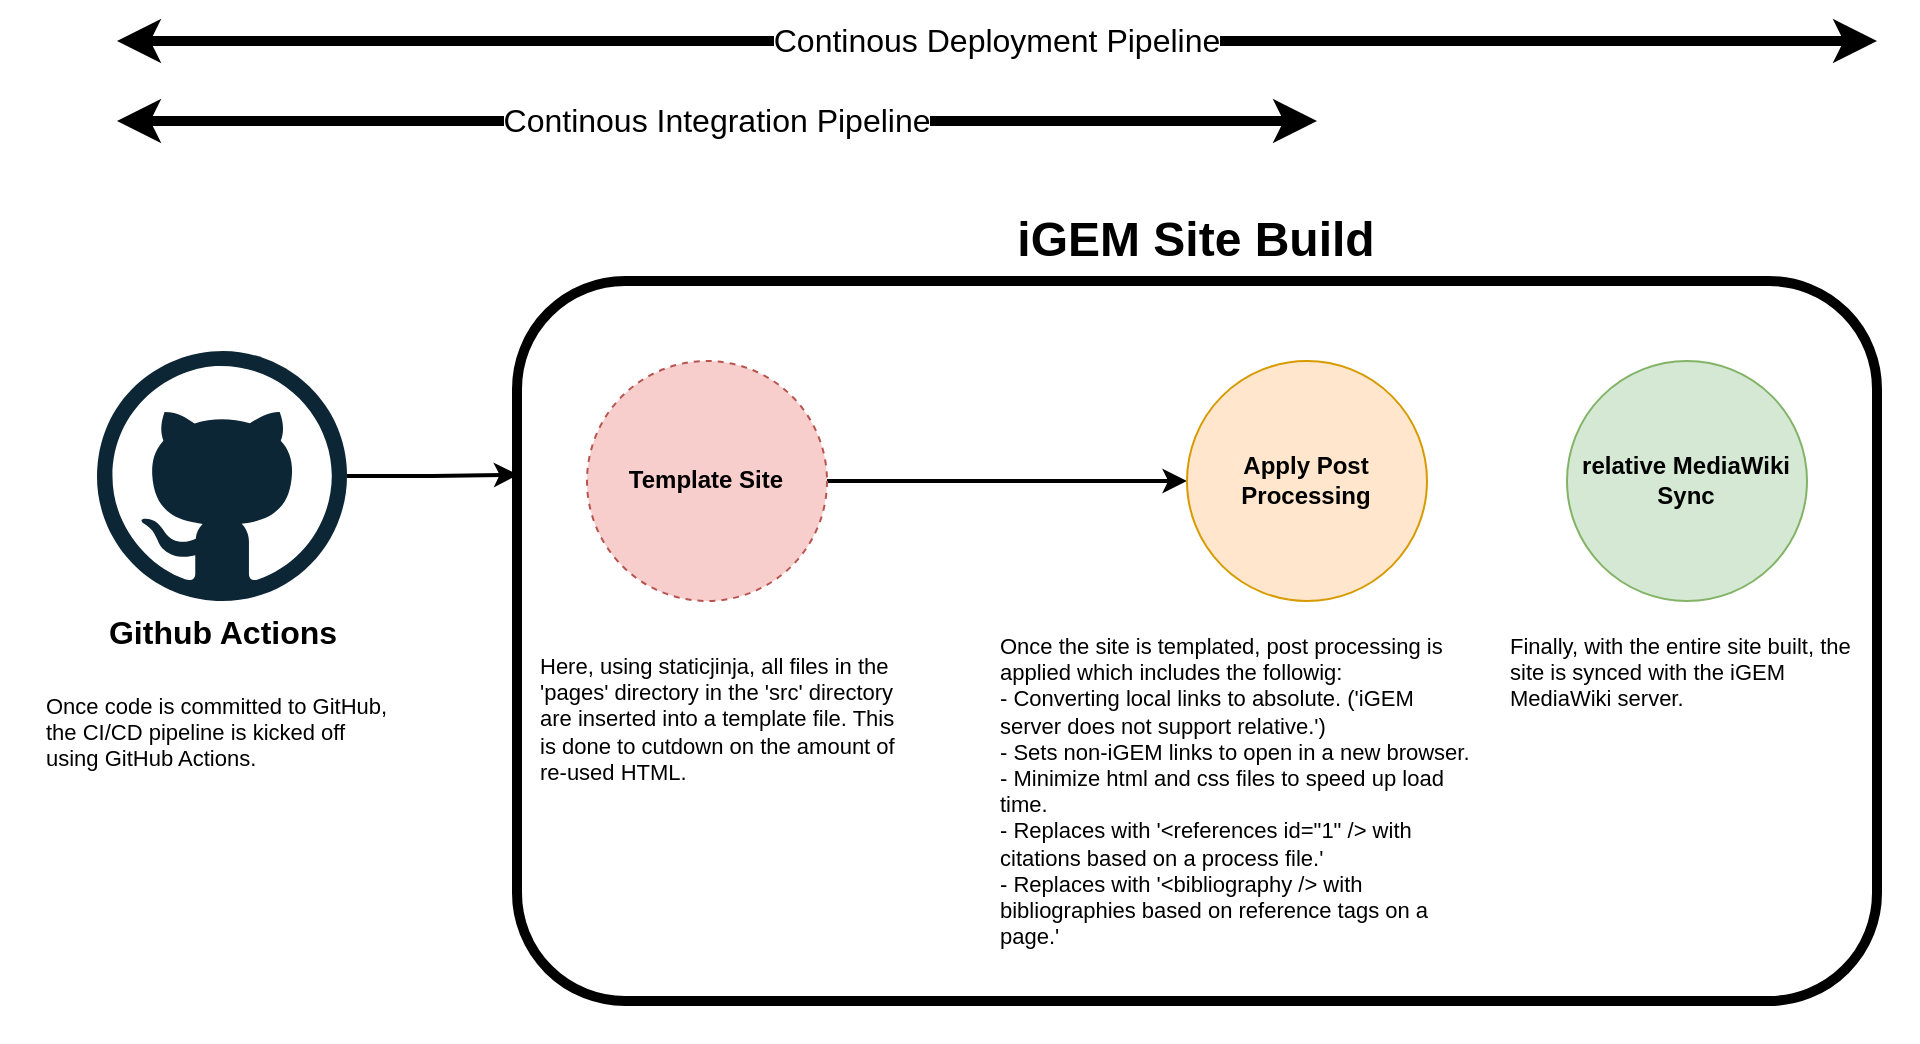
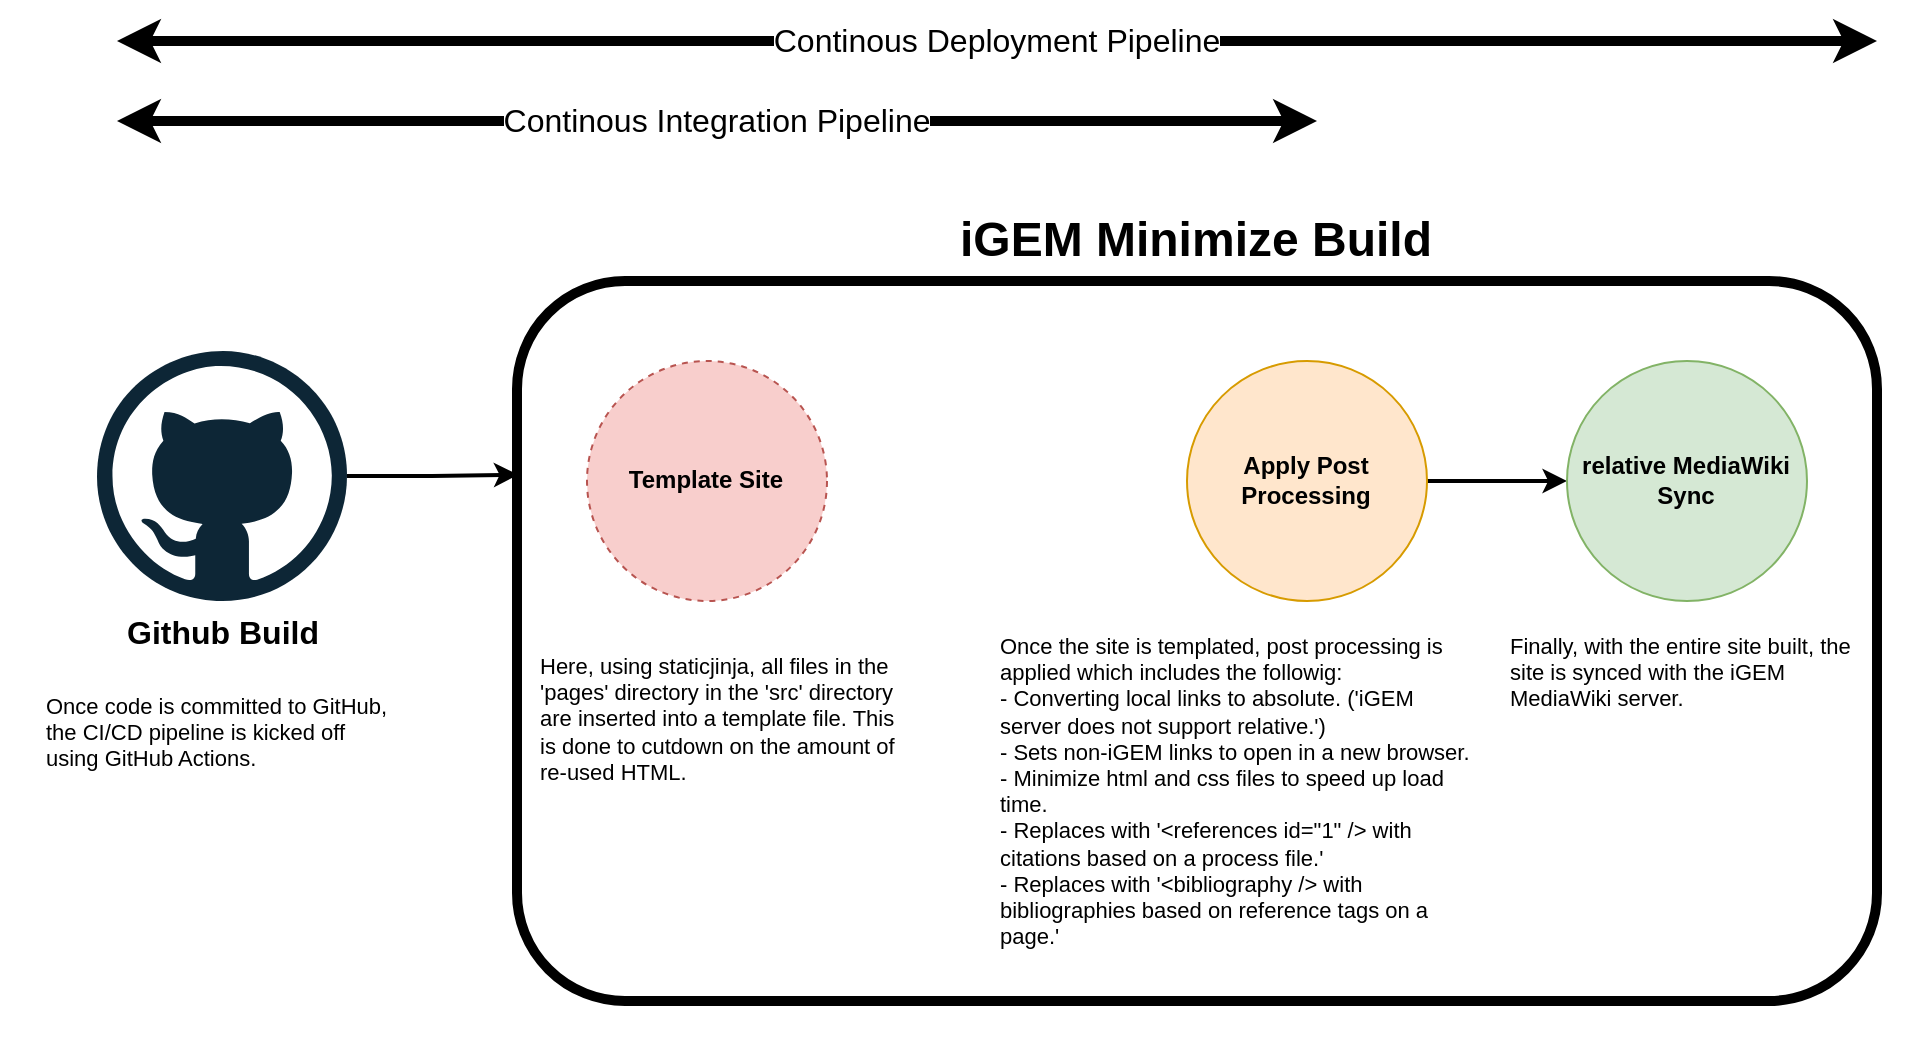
(1197, 241) -> (1197, 241)
(998, 481) -> none
none -> (1488, 481)
(224, 634) -> (224, 634)
